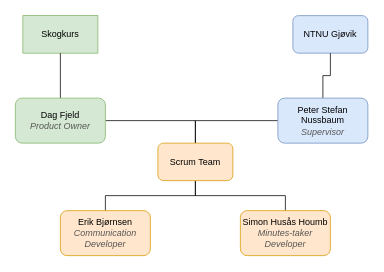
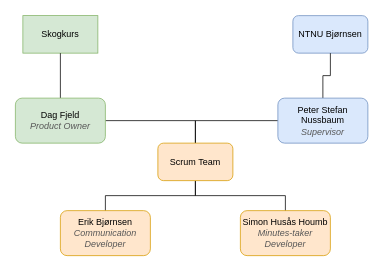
(330, 34) -> (330, 34)
